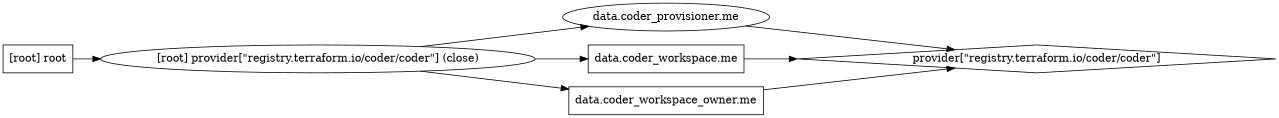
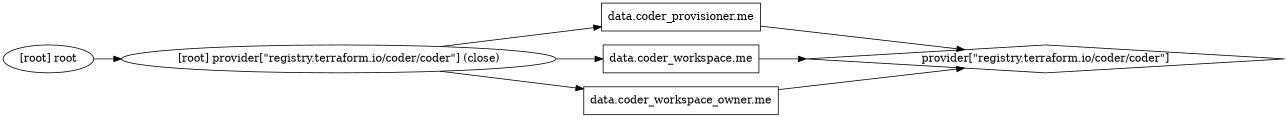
(666, 17) -> (681, 17)
(38, 59) -> (48, 59)
